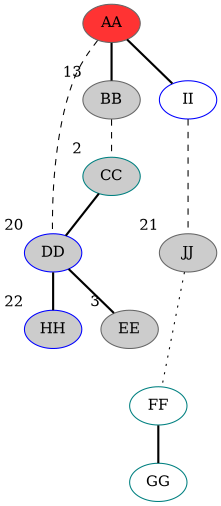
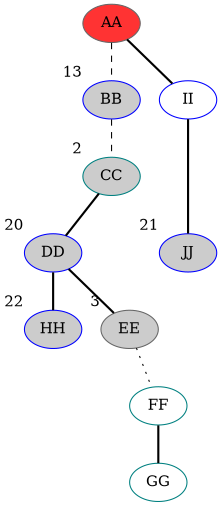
(112, 62) -> (112, 62)
(112, 100) -> (112, 100)
(60, 133) -> none
(188, 176) -> (188, 176)
(188, 253) -> (188, 253)
(173, 329) -> (144, 367)
